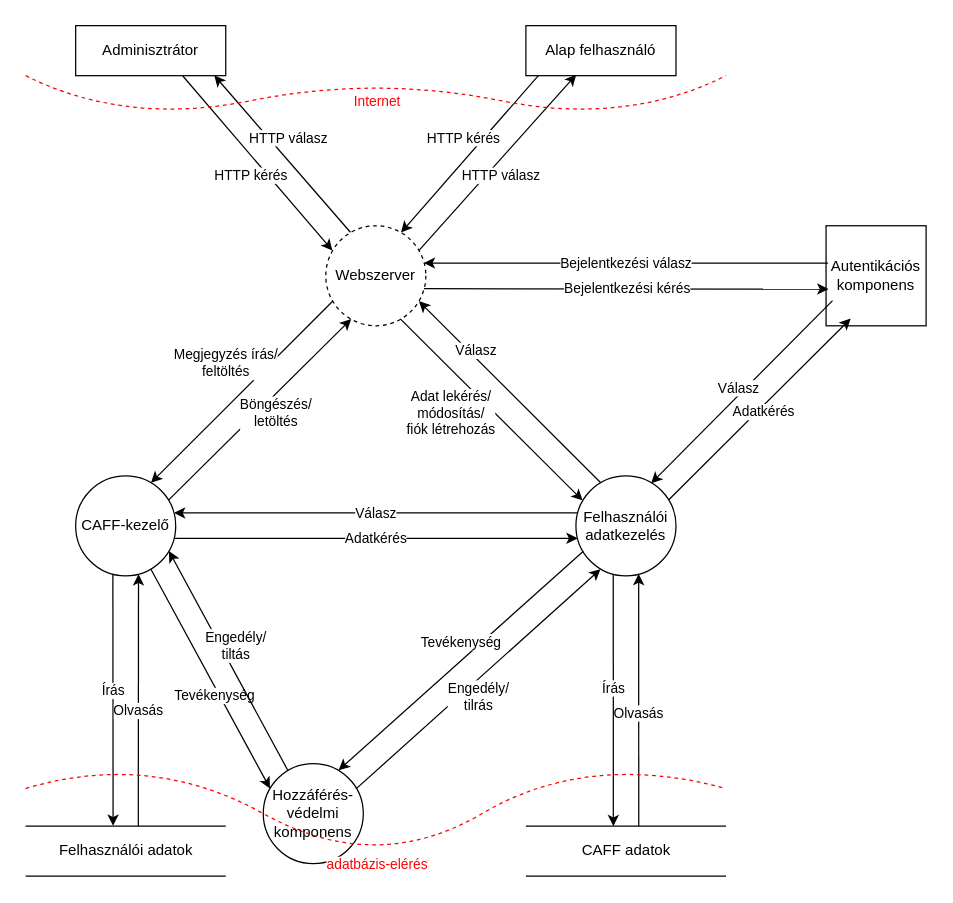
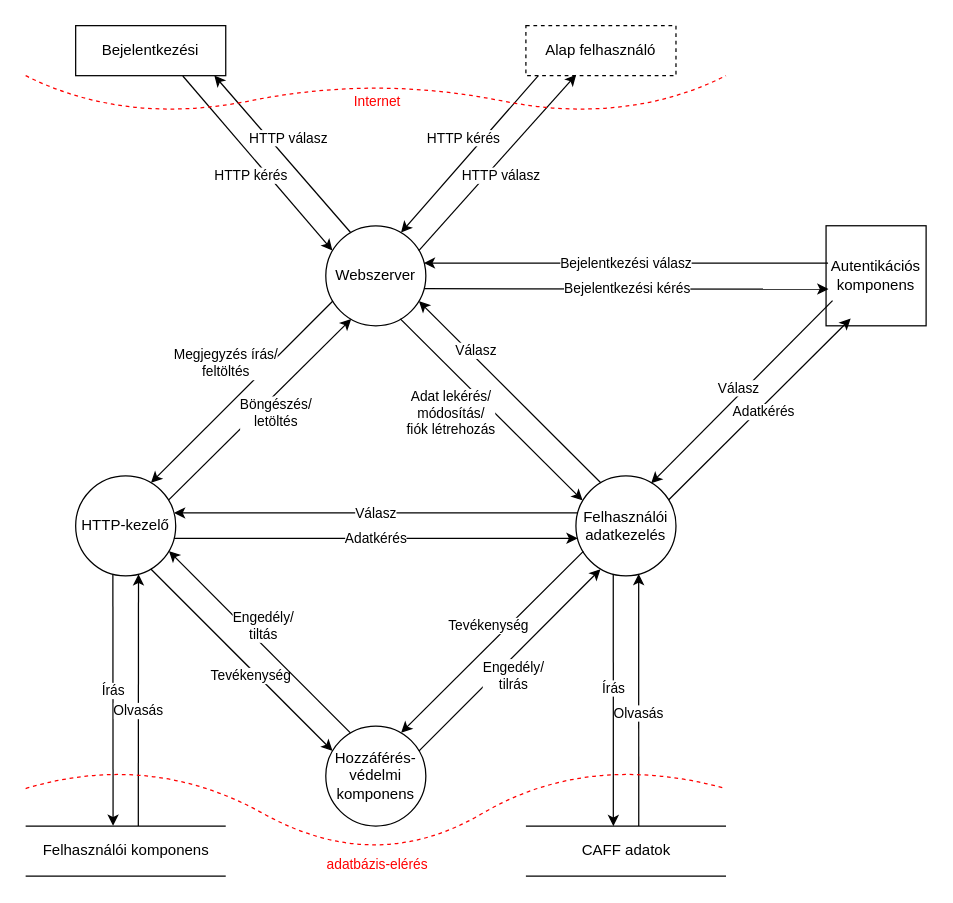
(151, 51) -> (151, 51)
(601, 51) -> (601, 51)
(376, 276) -> (376, 276)
(126, 526) -> (126, 526)
(313, 813) -> (376, 776)
(126, 851) -> (126, 851)
